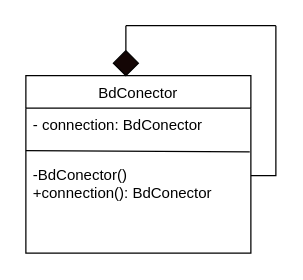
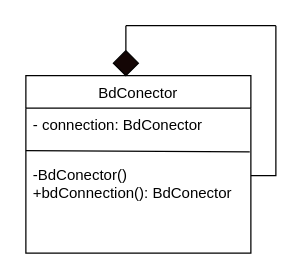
(87, 175) -> (87, 175)
